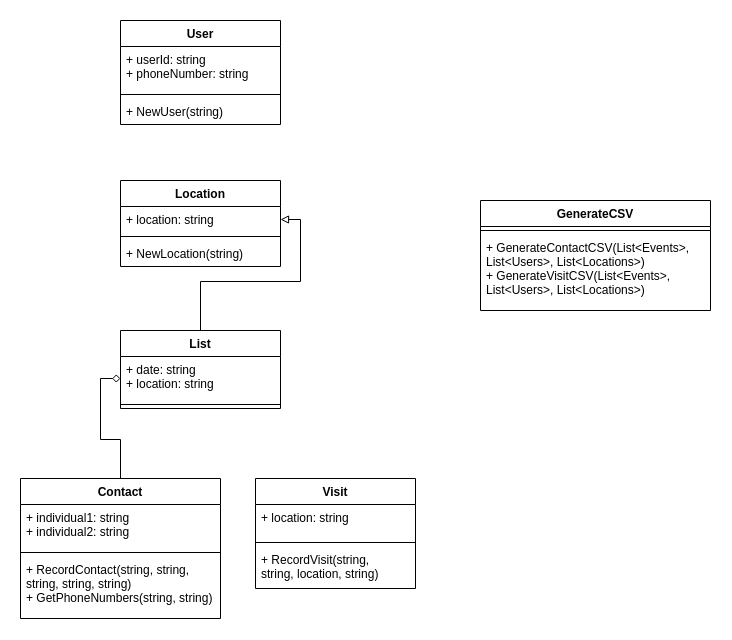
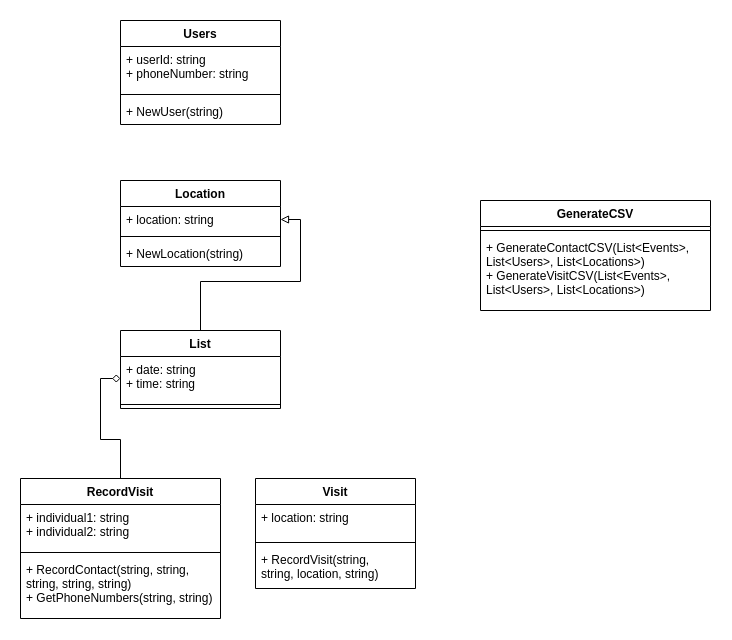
(200, 34) -> (200, 34)
(167, 370) -> (167, 370)
(120, 492) -> (120, 492)
